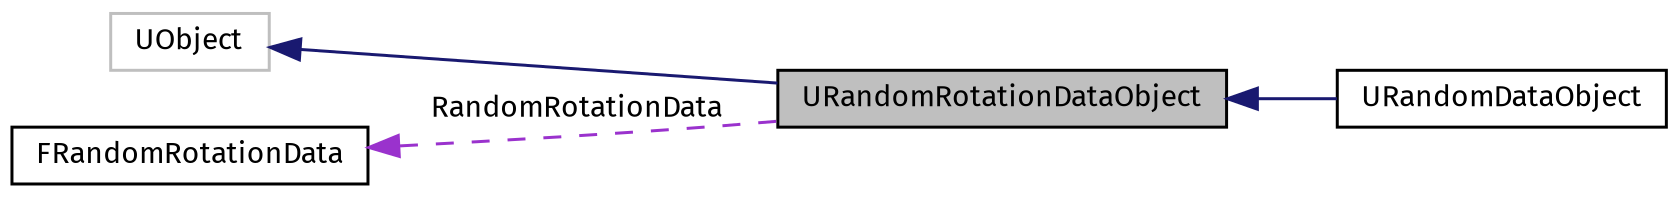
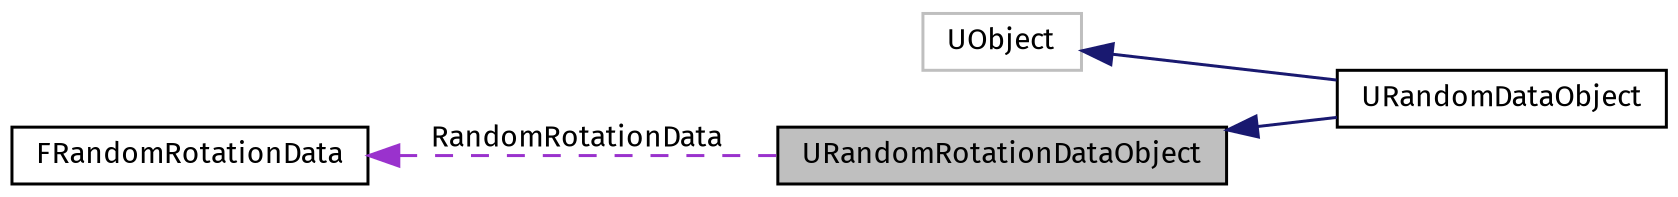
(539, 66) -> (1225, 67)
